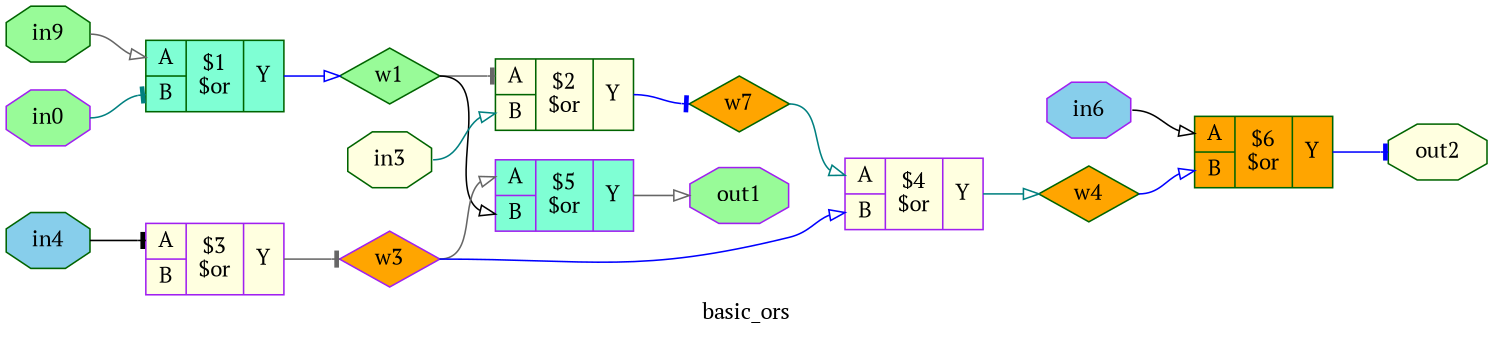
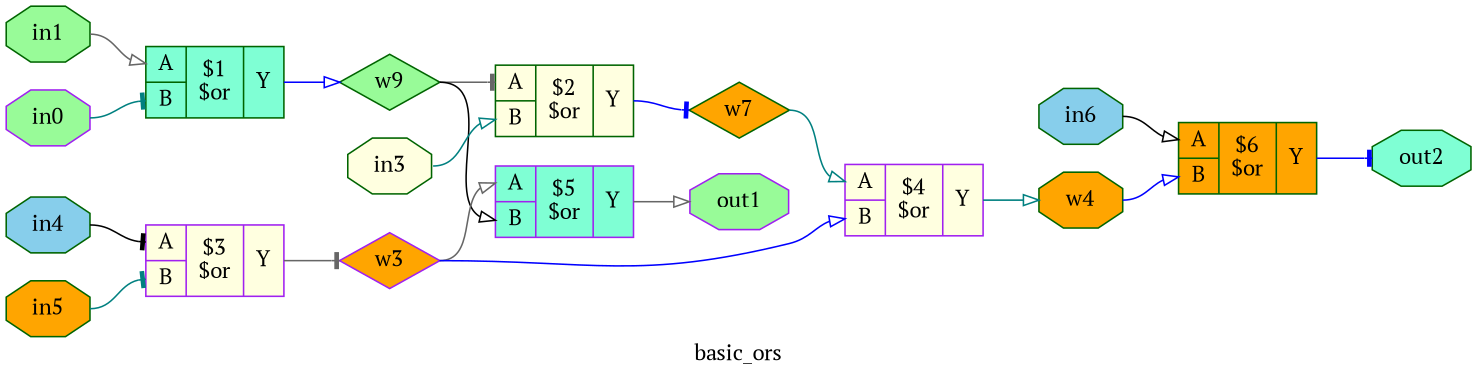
(48, 34) -> (48, 34)
(390, 76) -> (390, 82)
(1089, 110) -> (1081, 116)
(1438, 152) -> (1422, 158)
(1089, 194) -> (1081, 200)
none -> (48, 309)
